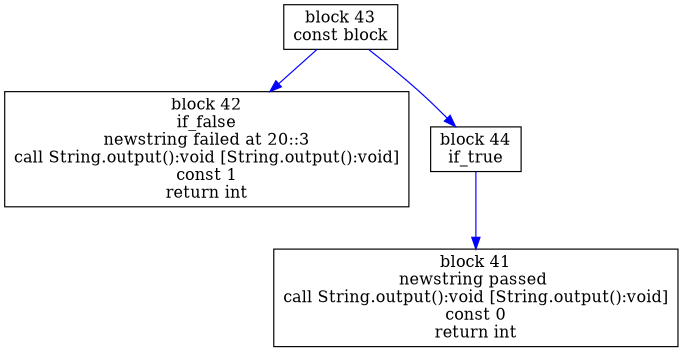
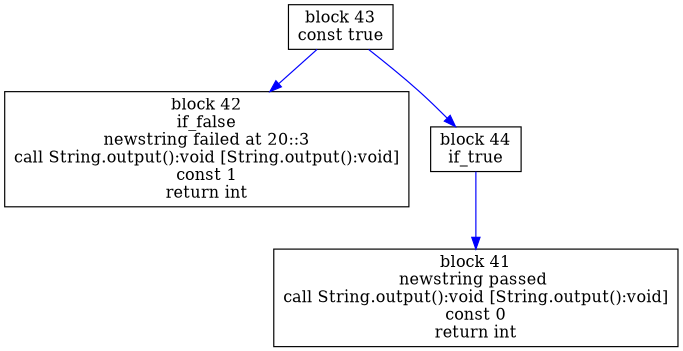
(341, 27) -> (341, 27)
